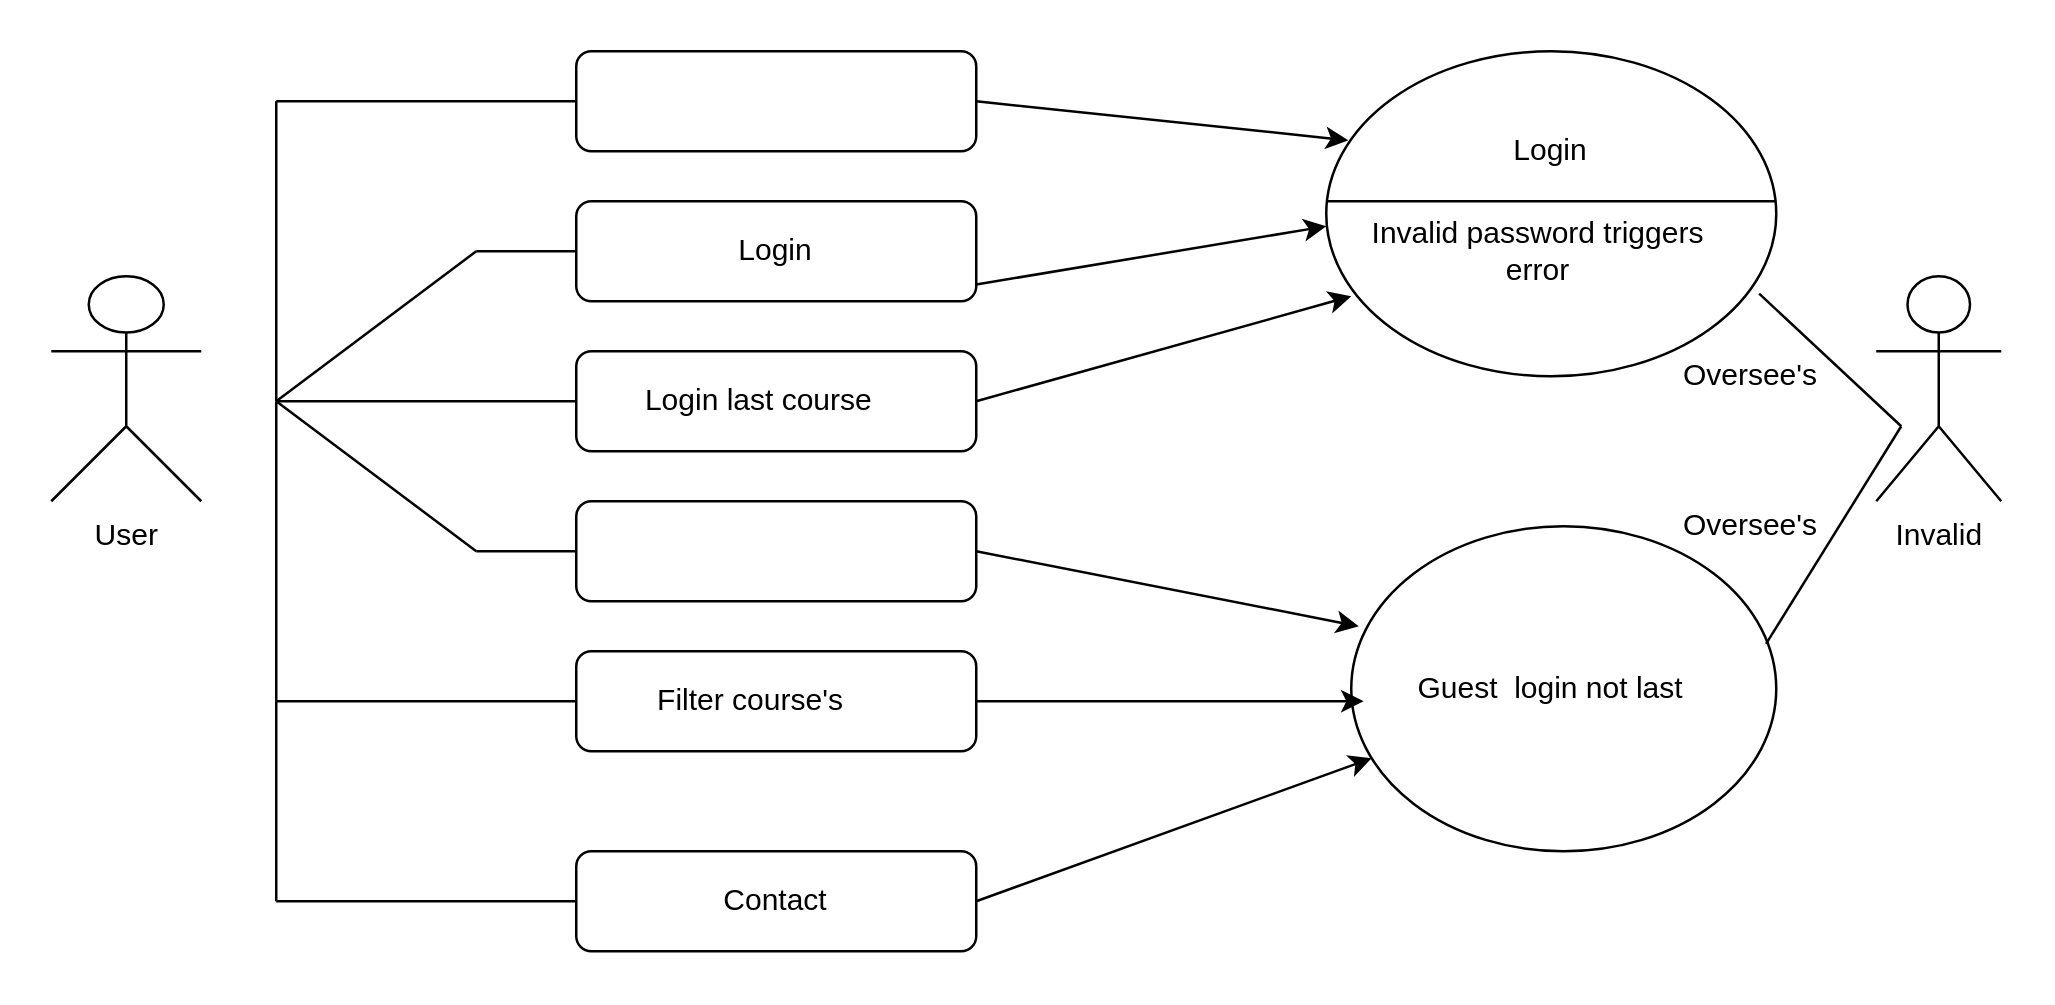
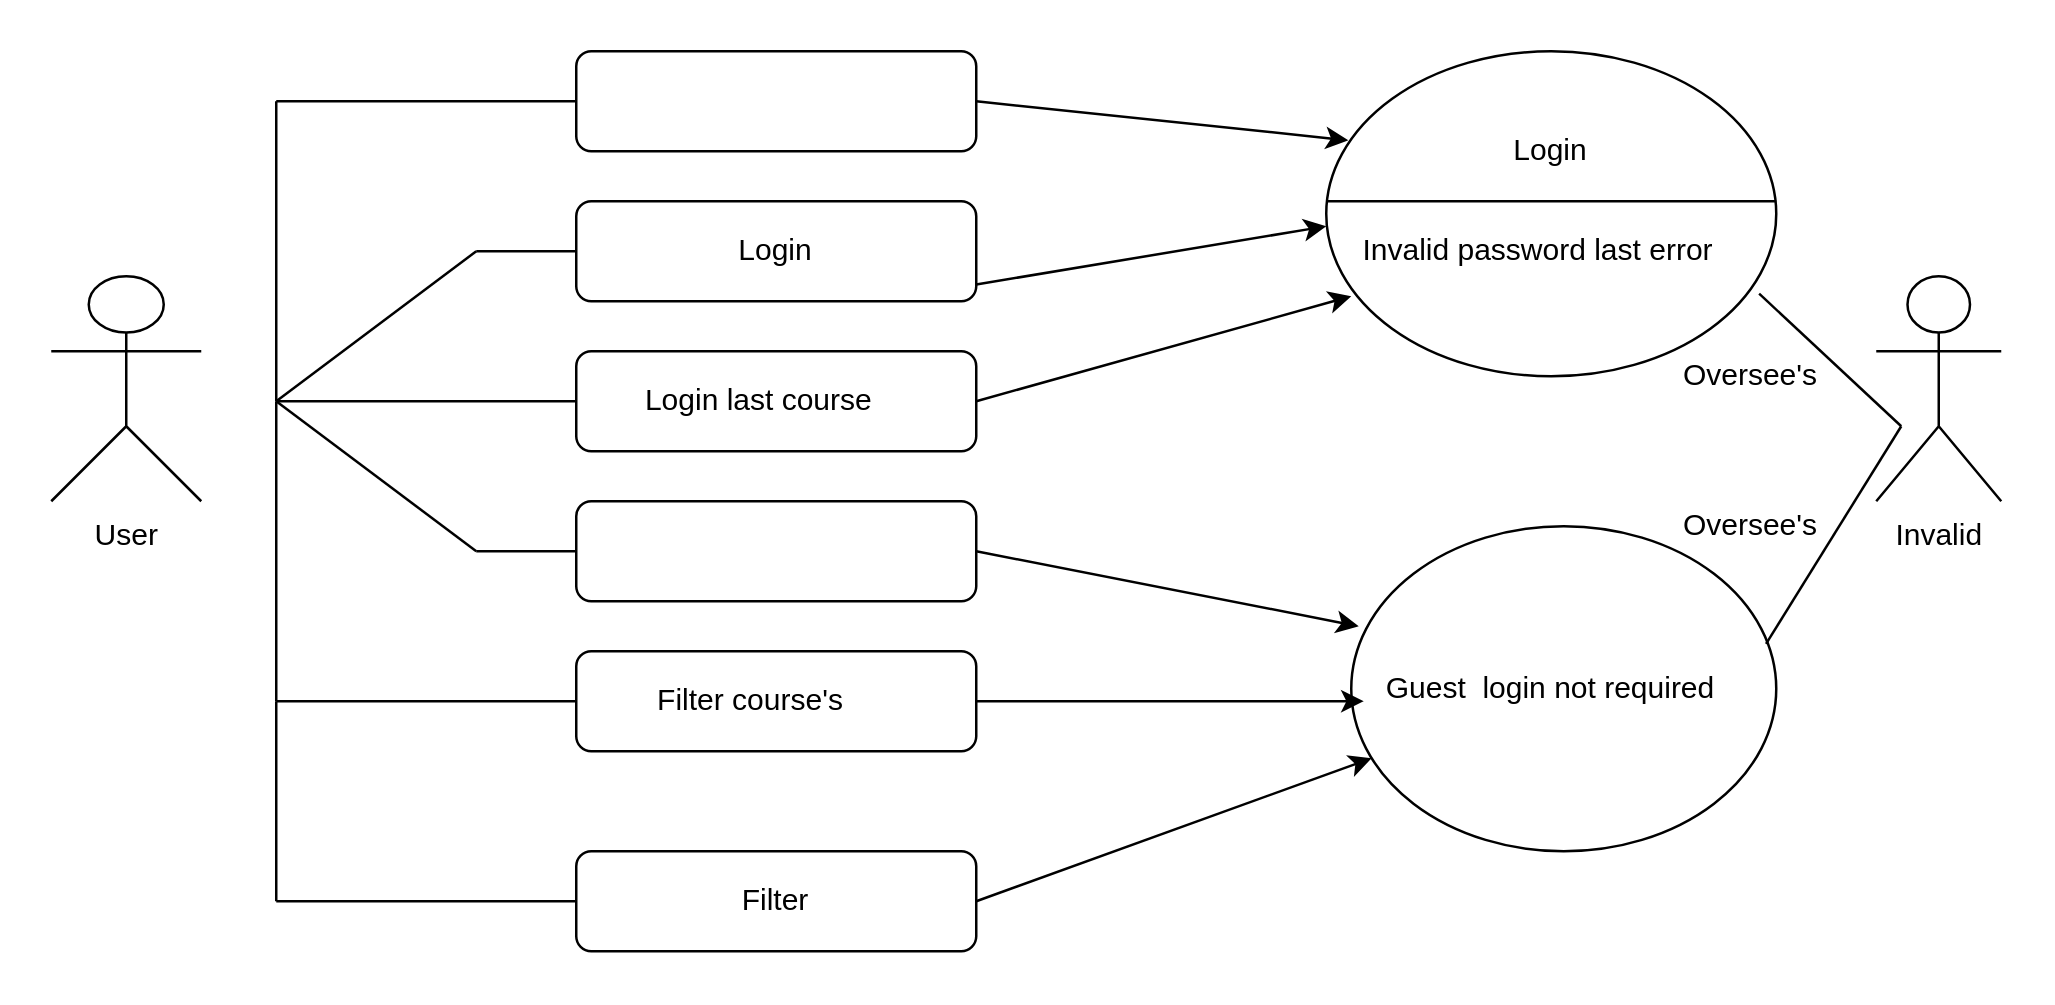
(1539, 251) -> (1539, 251)
(1551, 689) -> (1551, 689)
(776, 901) -> (776, 901)
